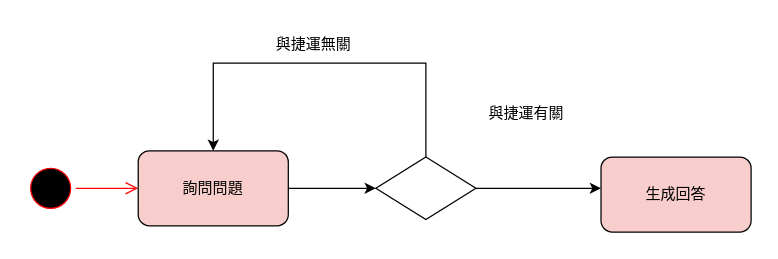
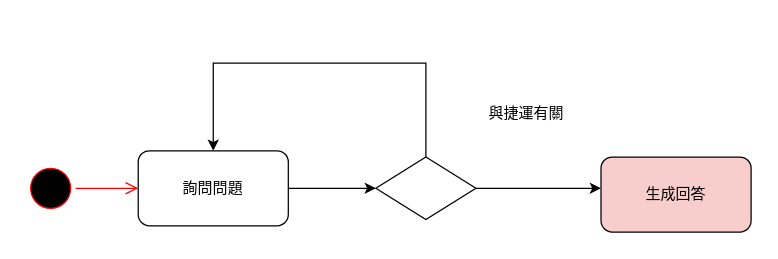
(313, 44) -> none
(213, 188) -> (213, 188)
